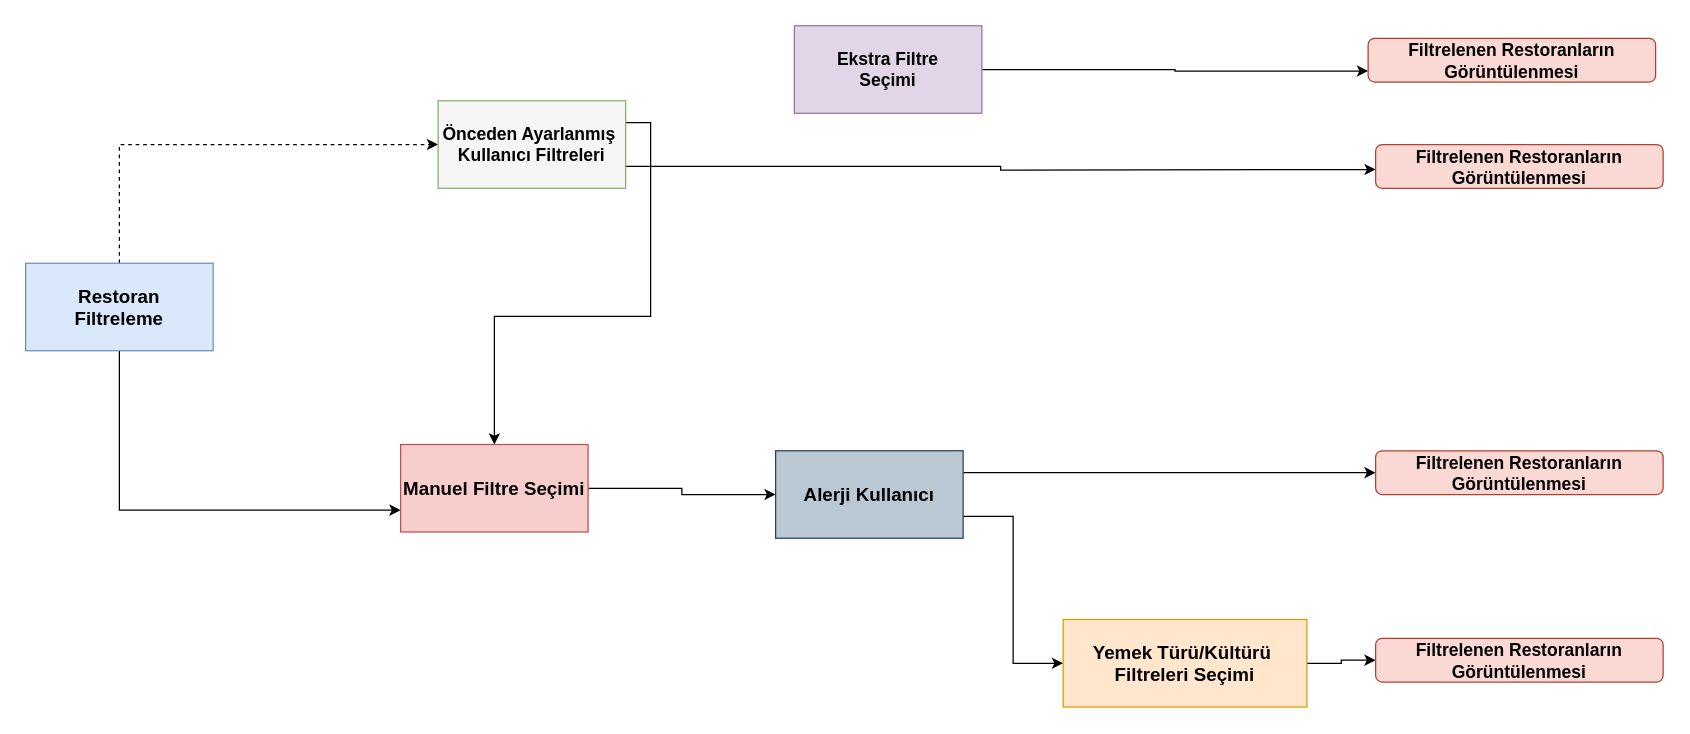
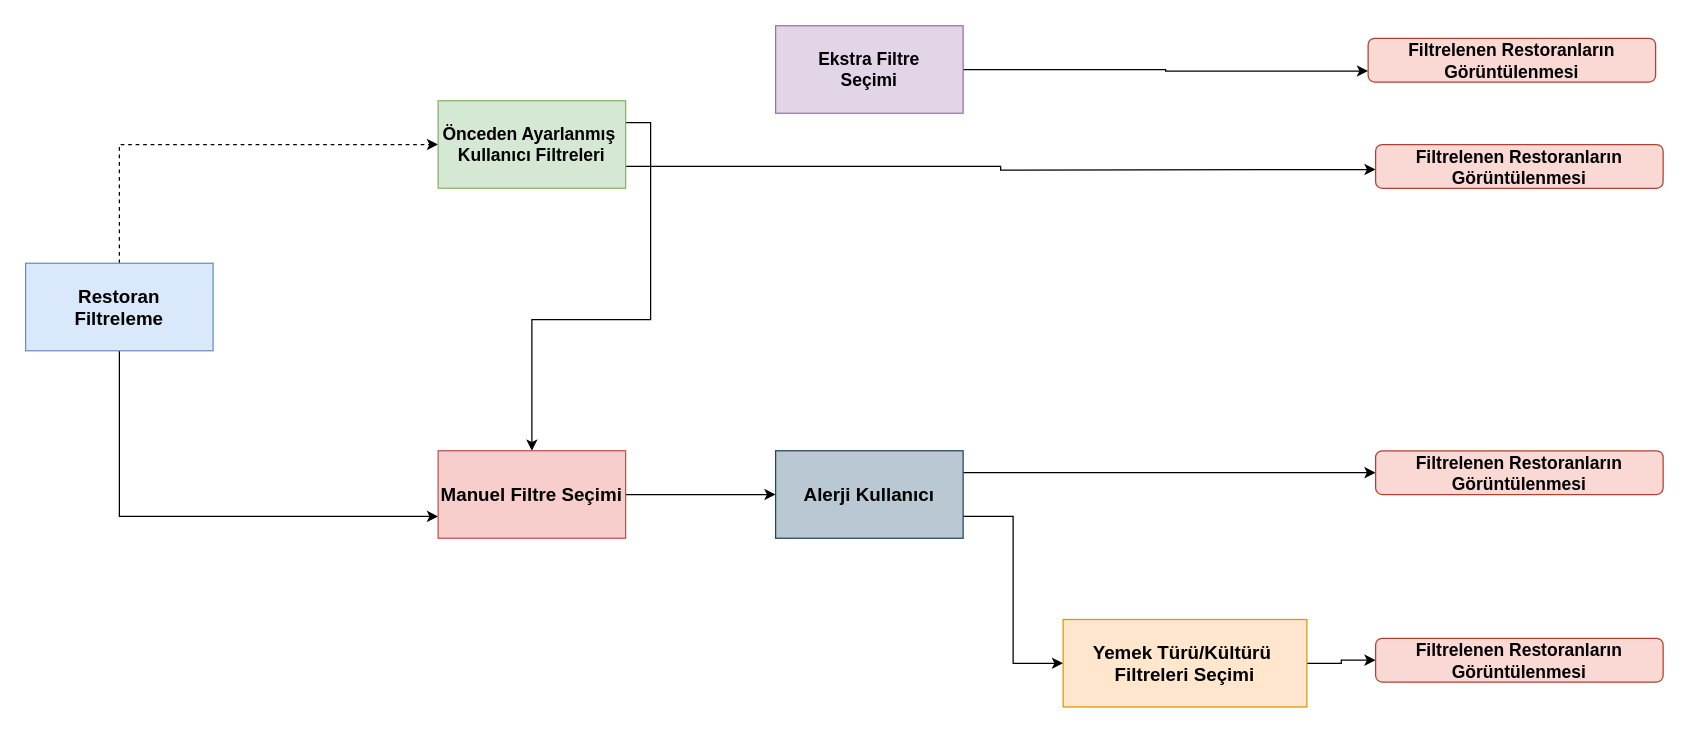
(888, 69) -> (869, 69)
(532, 144) -> (532, 144)
(494, 488) -> (532, 494)
